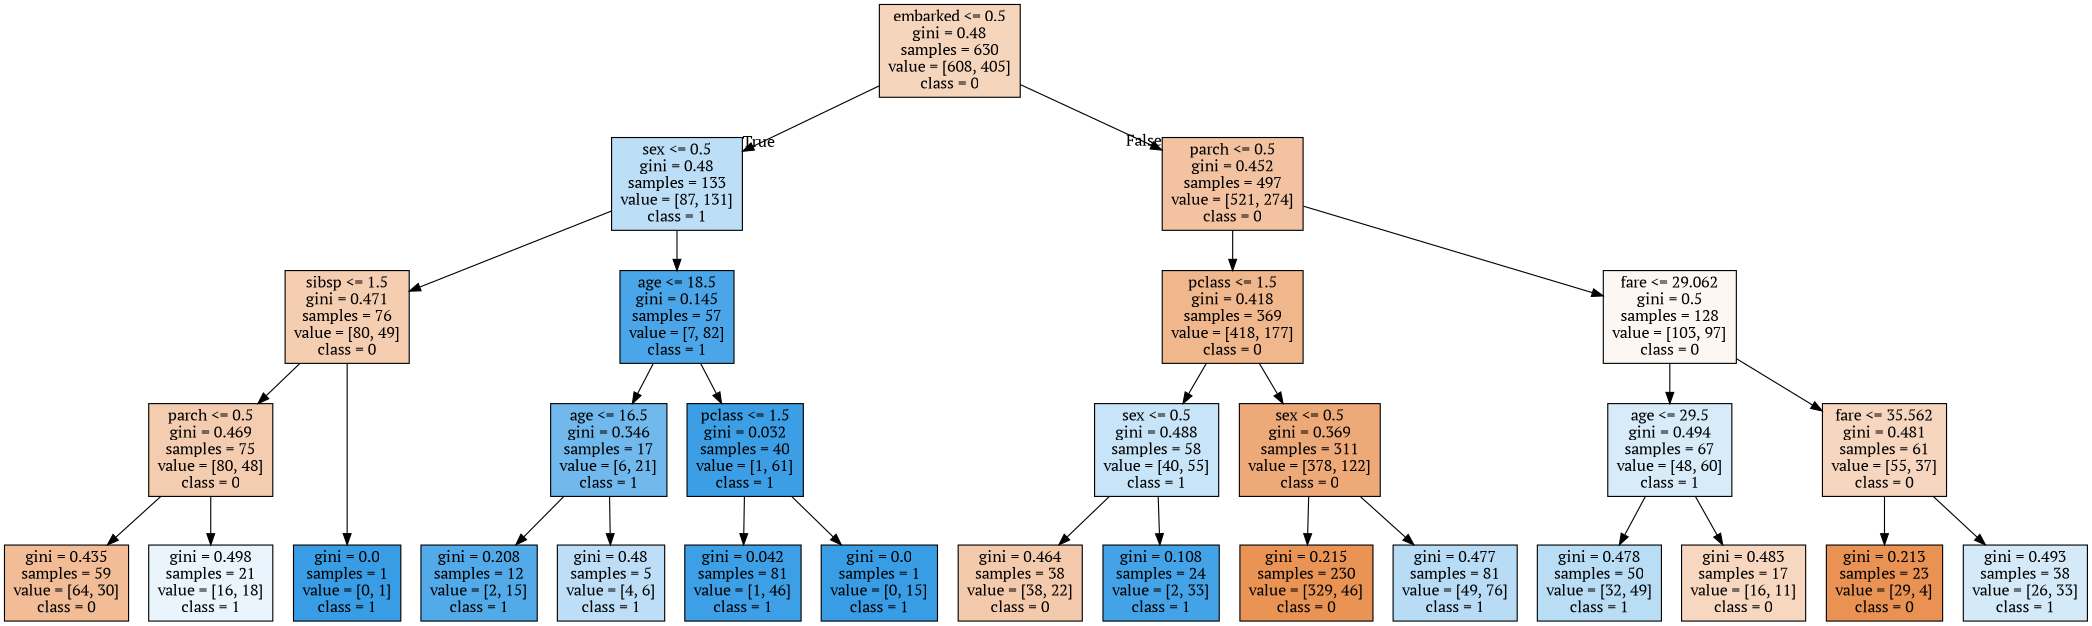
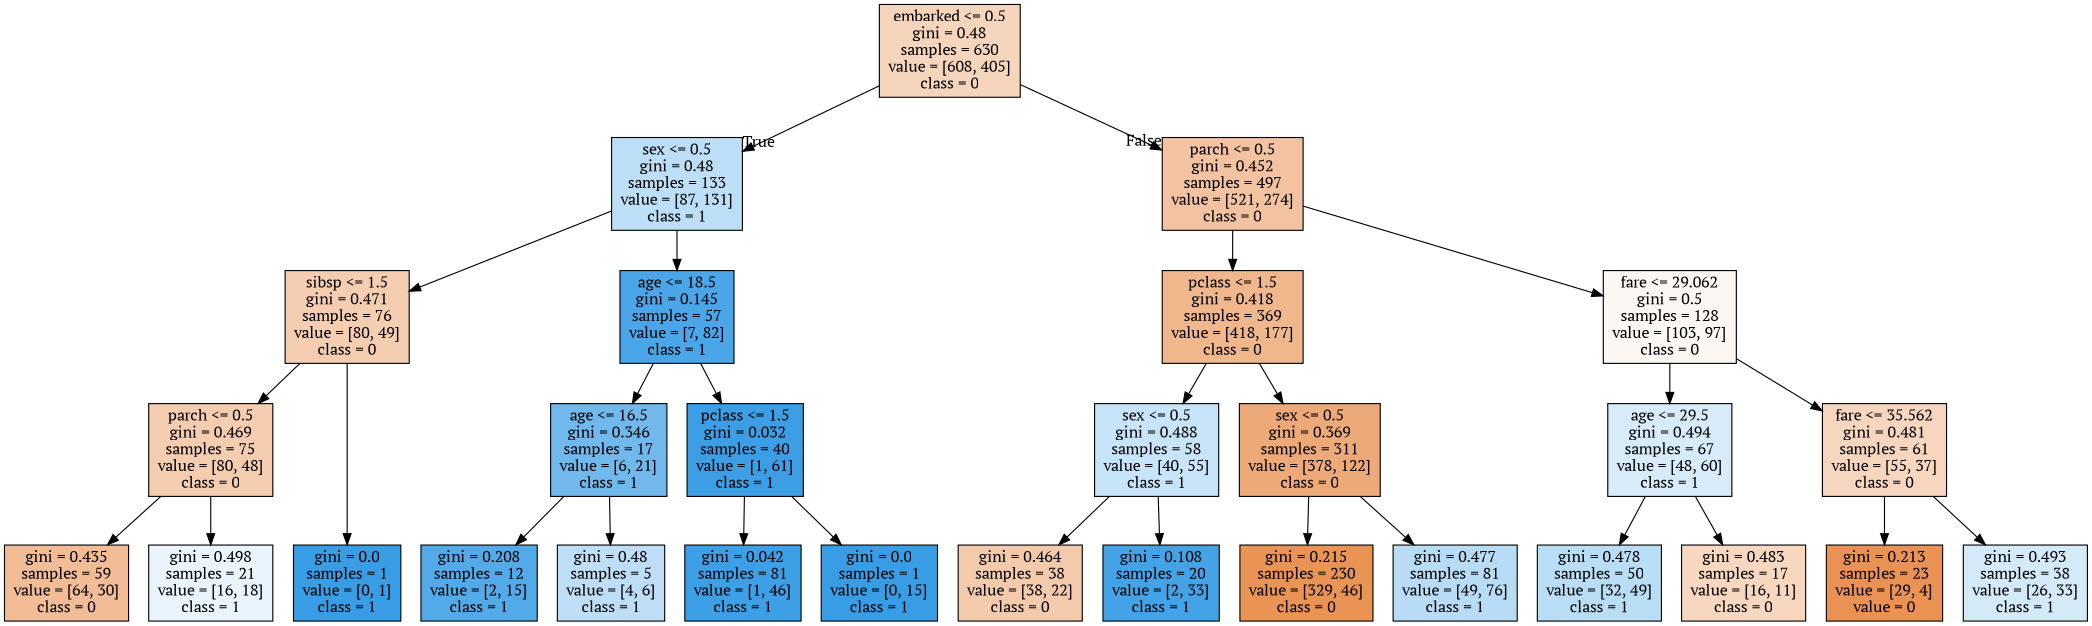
(1161, 583) -> (1161, 583)
(1884, 583) -> (1884, 583)
